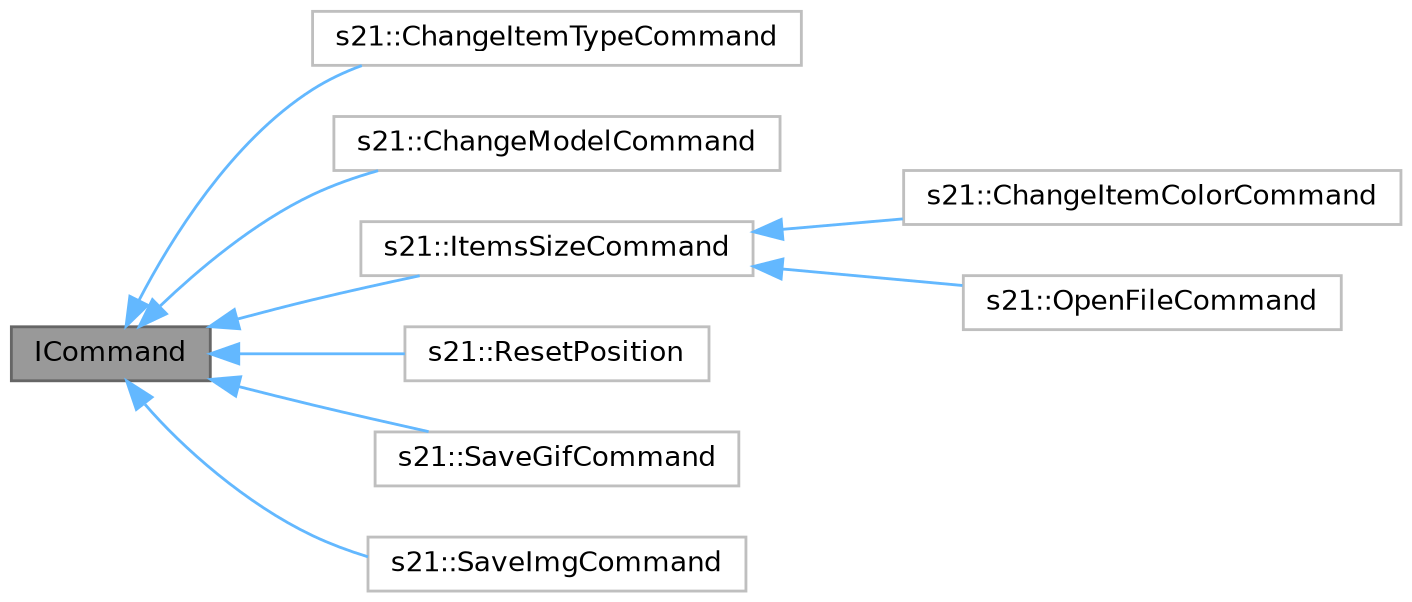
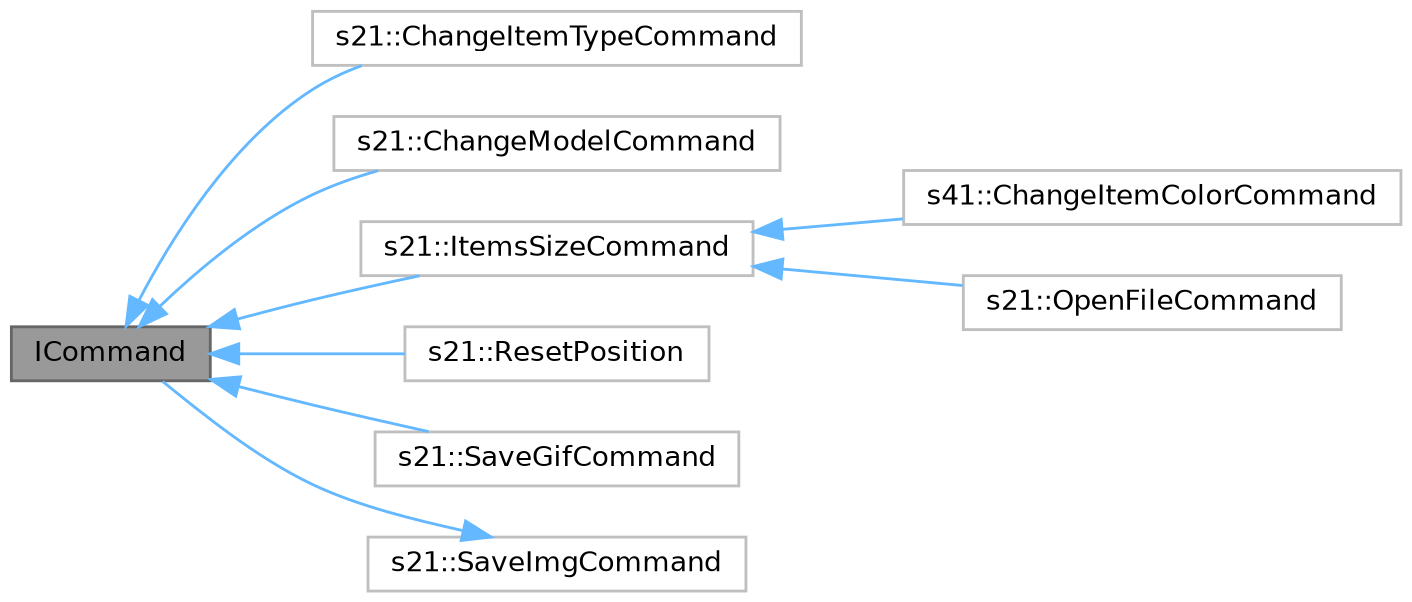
(1152, 197) -> (1152, 197)
(246, 496) -> (301, 479)
